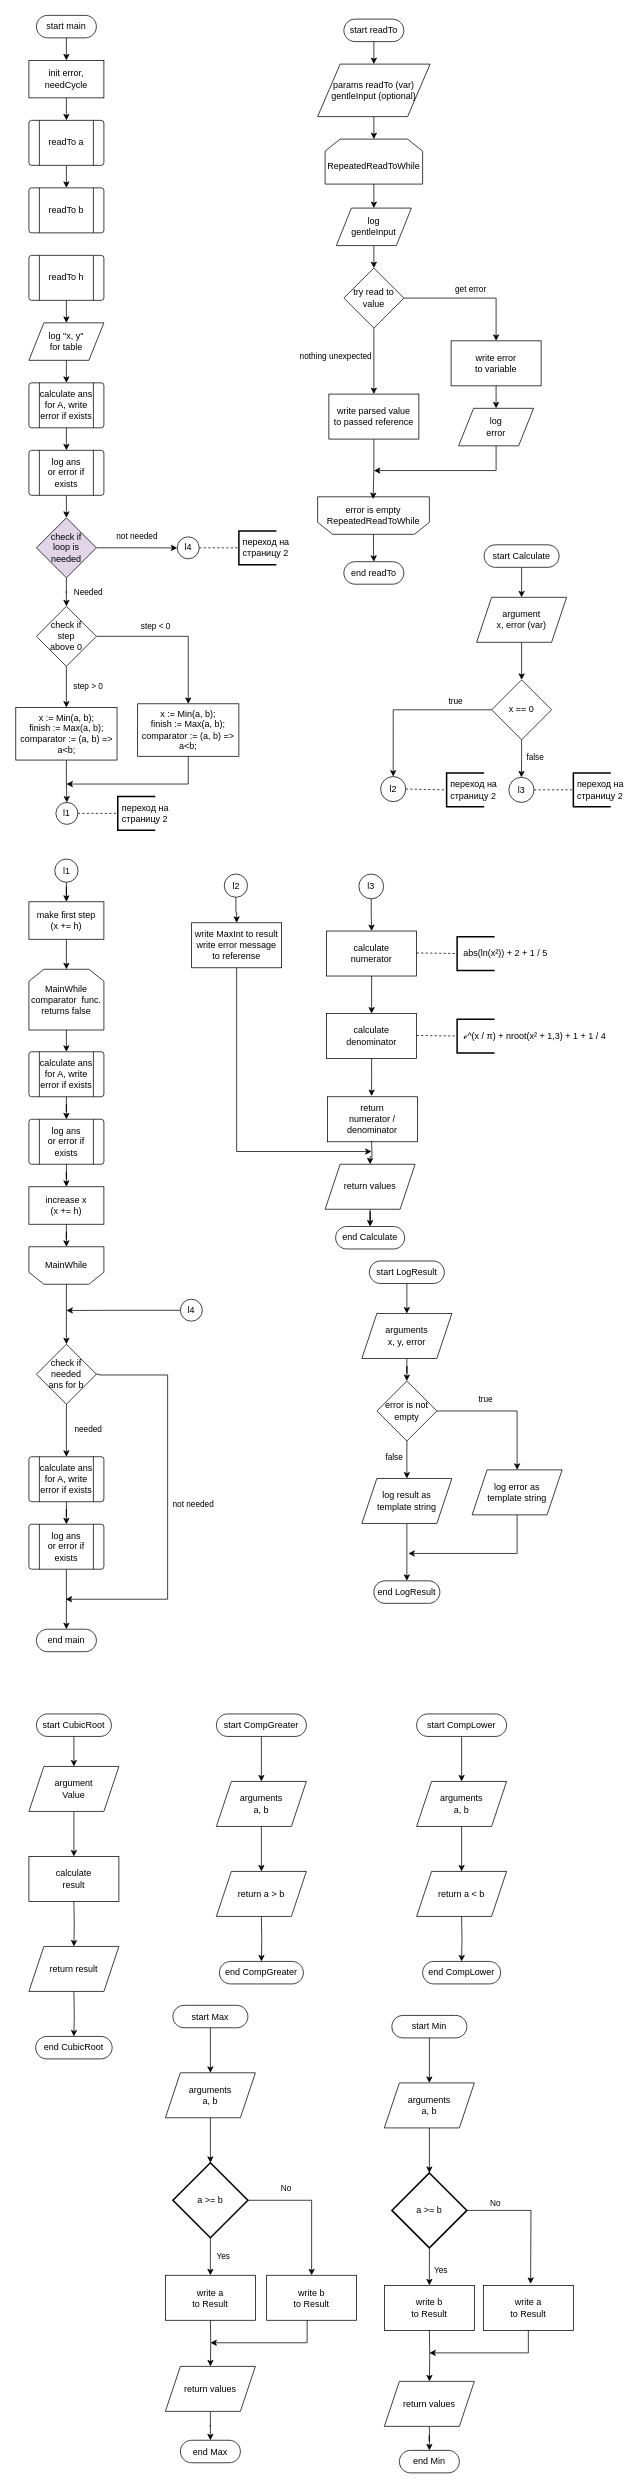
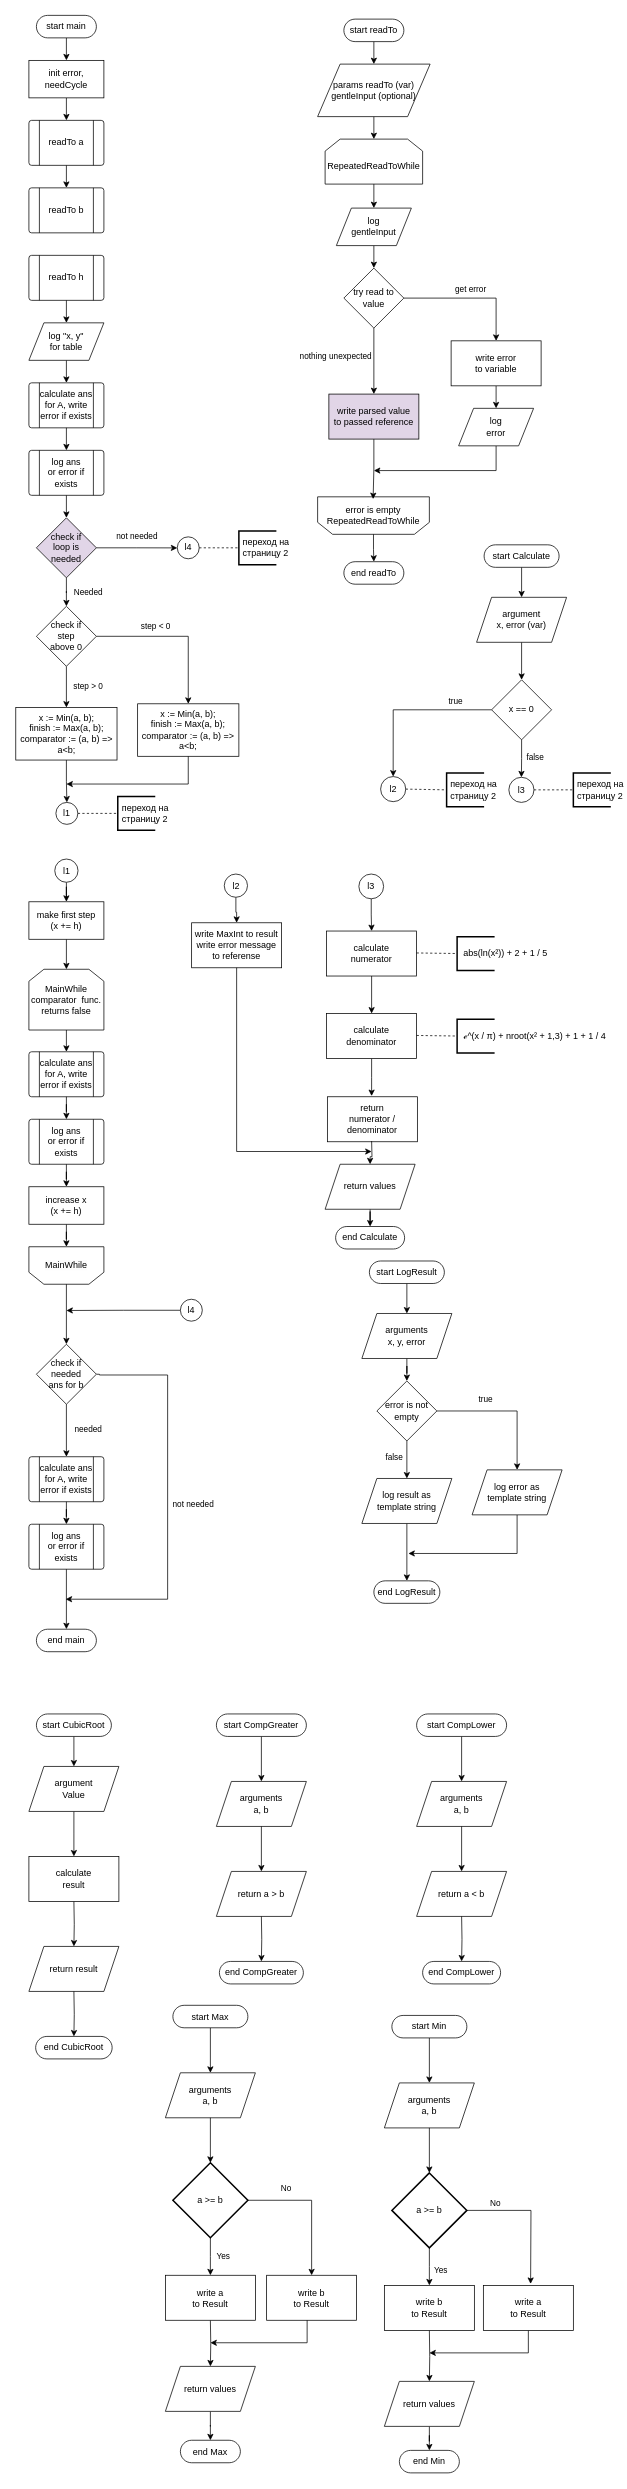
(374, 417) -> (374, 417)
